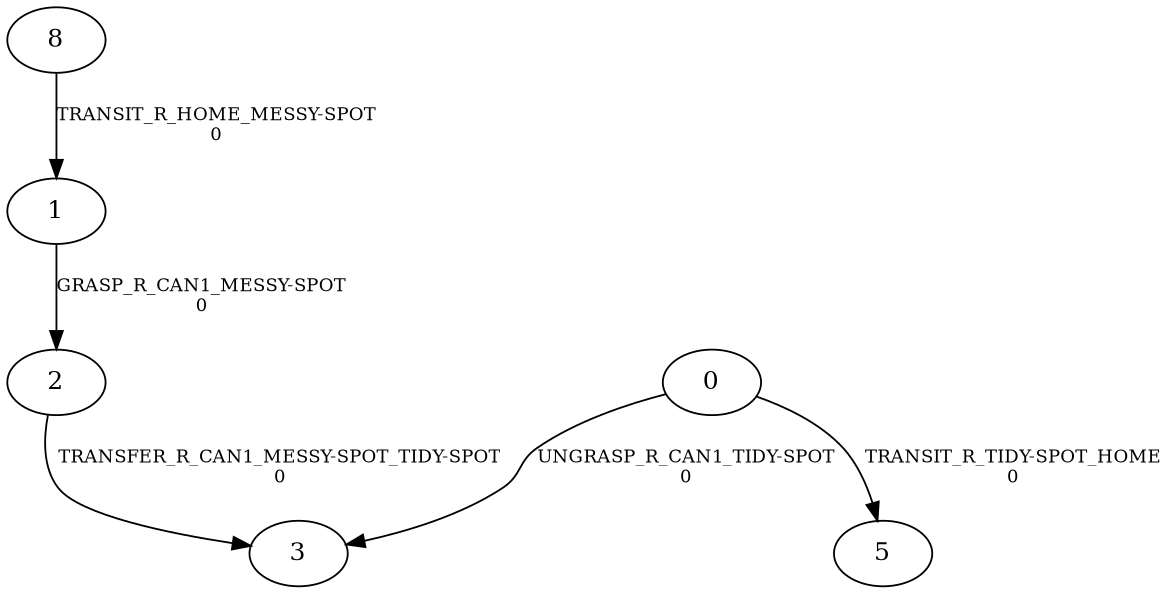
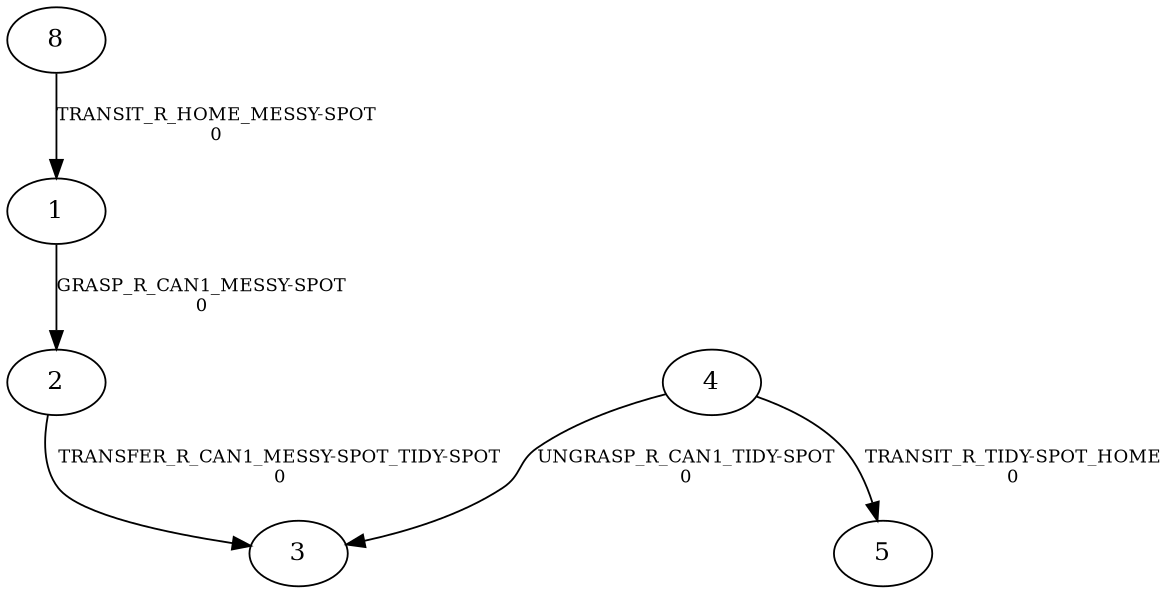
(712, 382) -> (712, 382)
